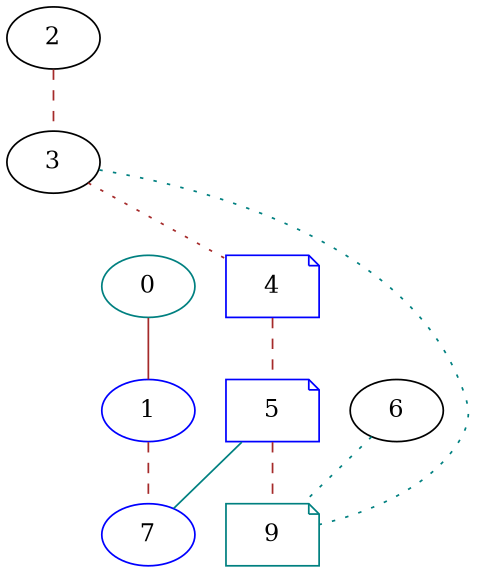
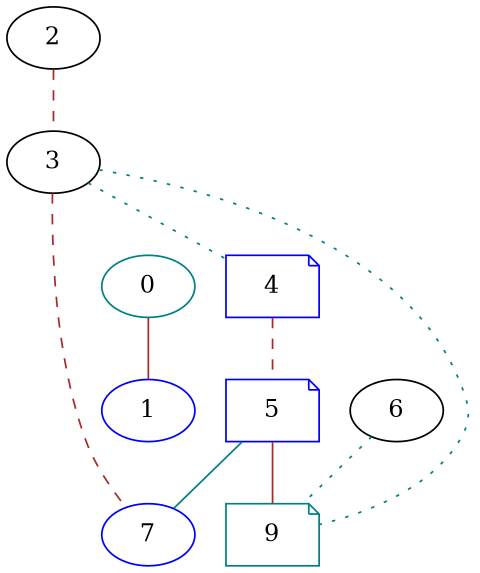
(157, 221) -> (157, 221)
(148, 473) -> (64, 357)
(273, 473) -> (273, 473)
